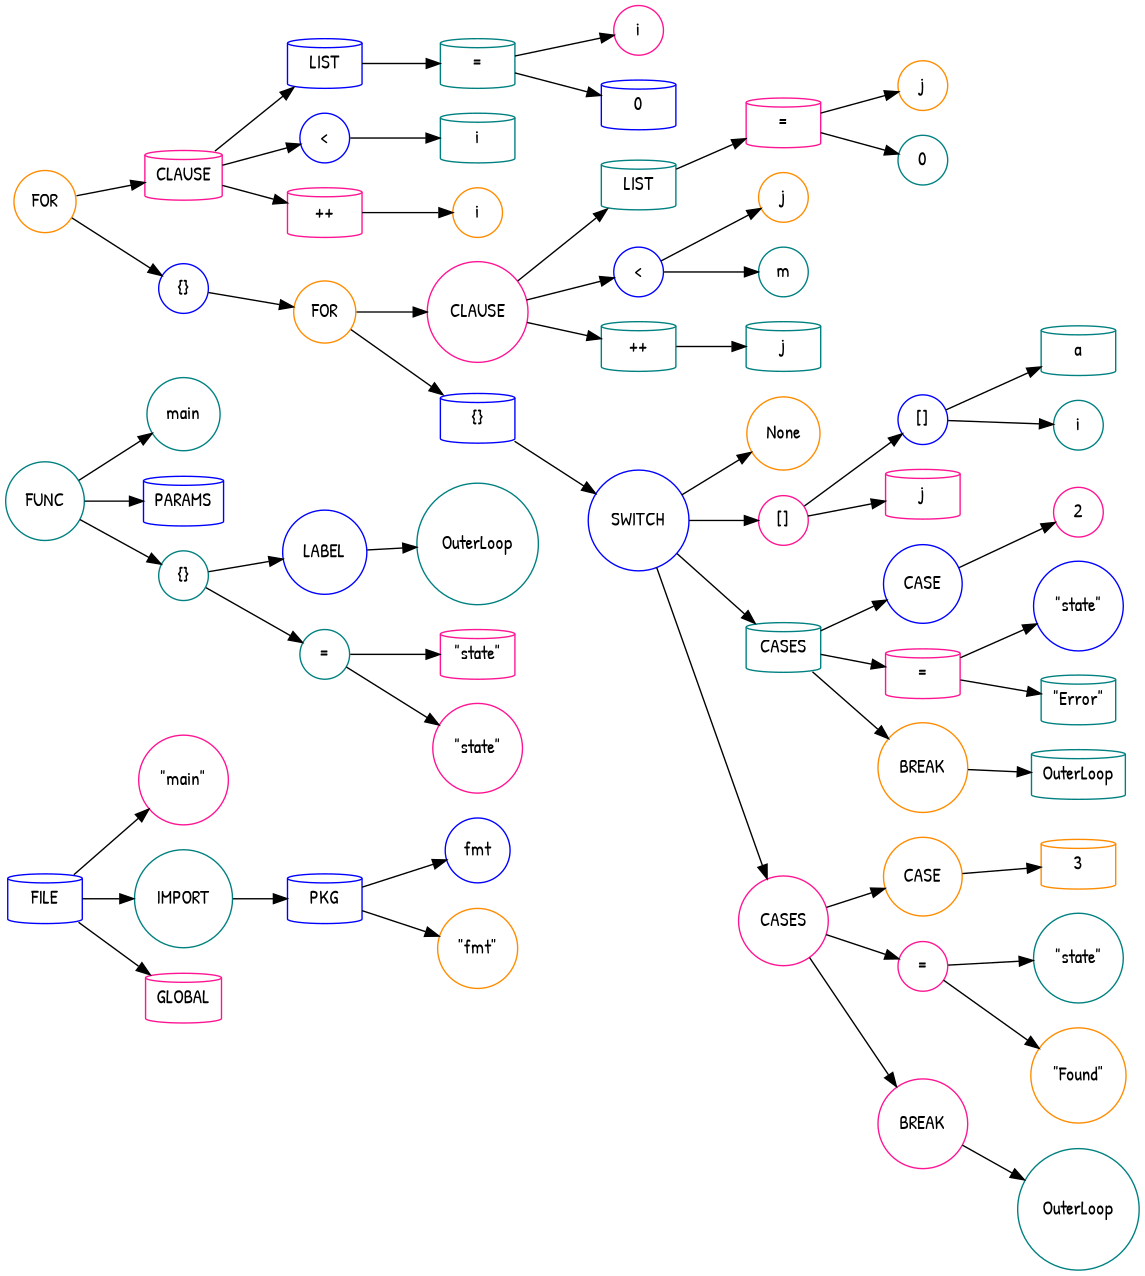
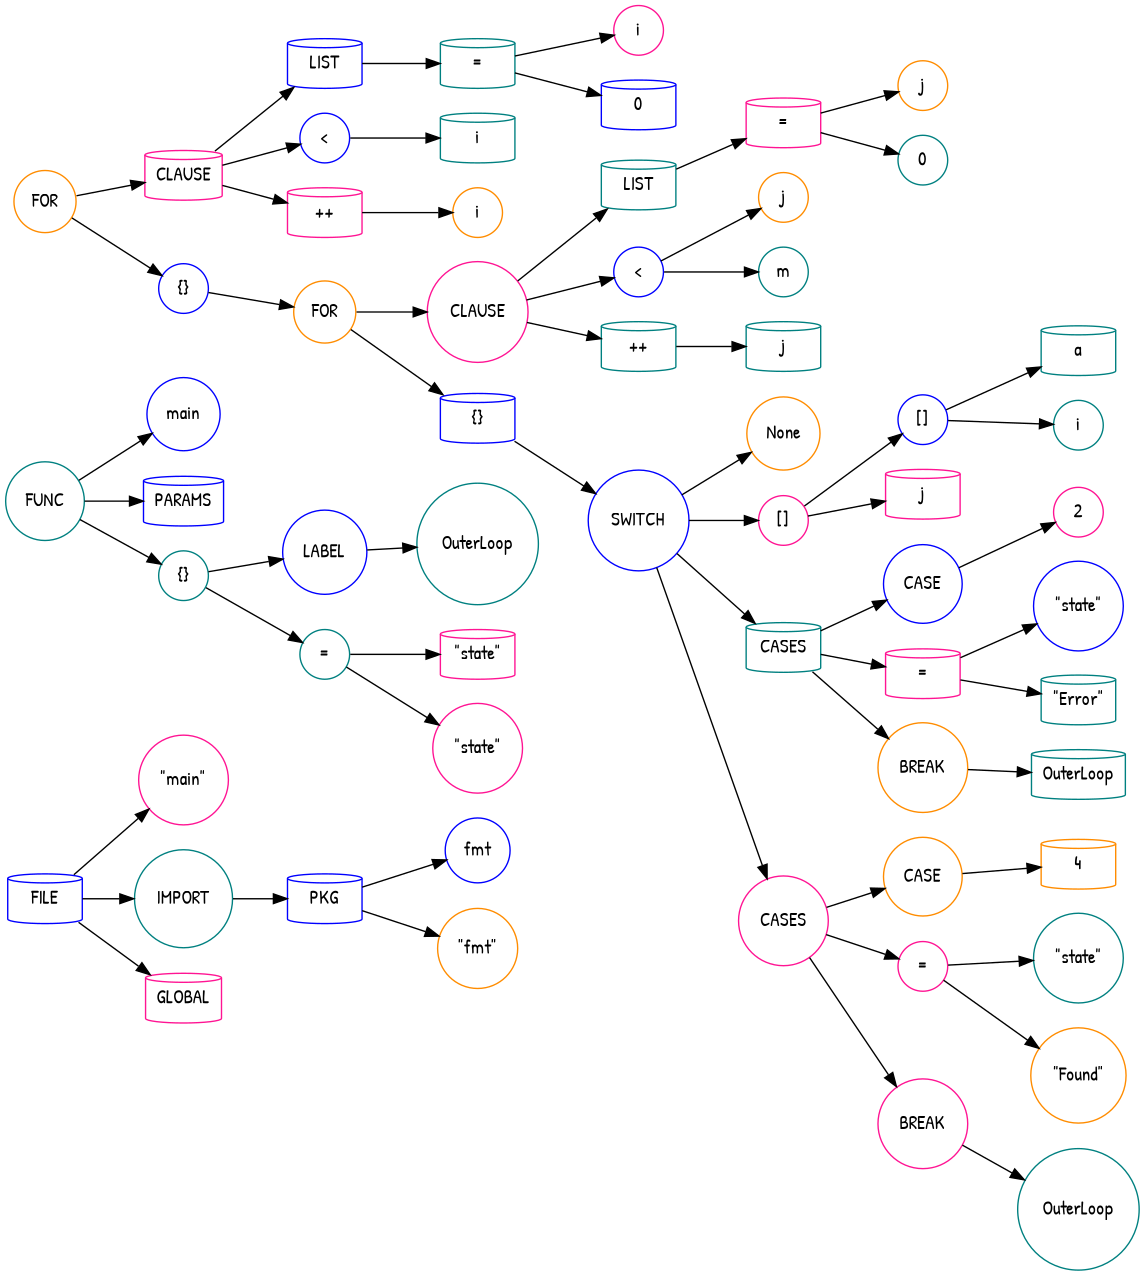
(184, 414) -> (184, 414)
(1078, 864) -> (1078, 864)
